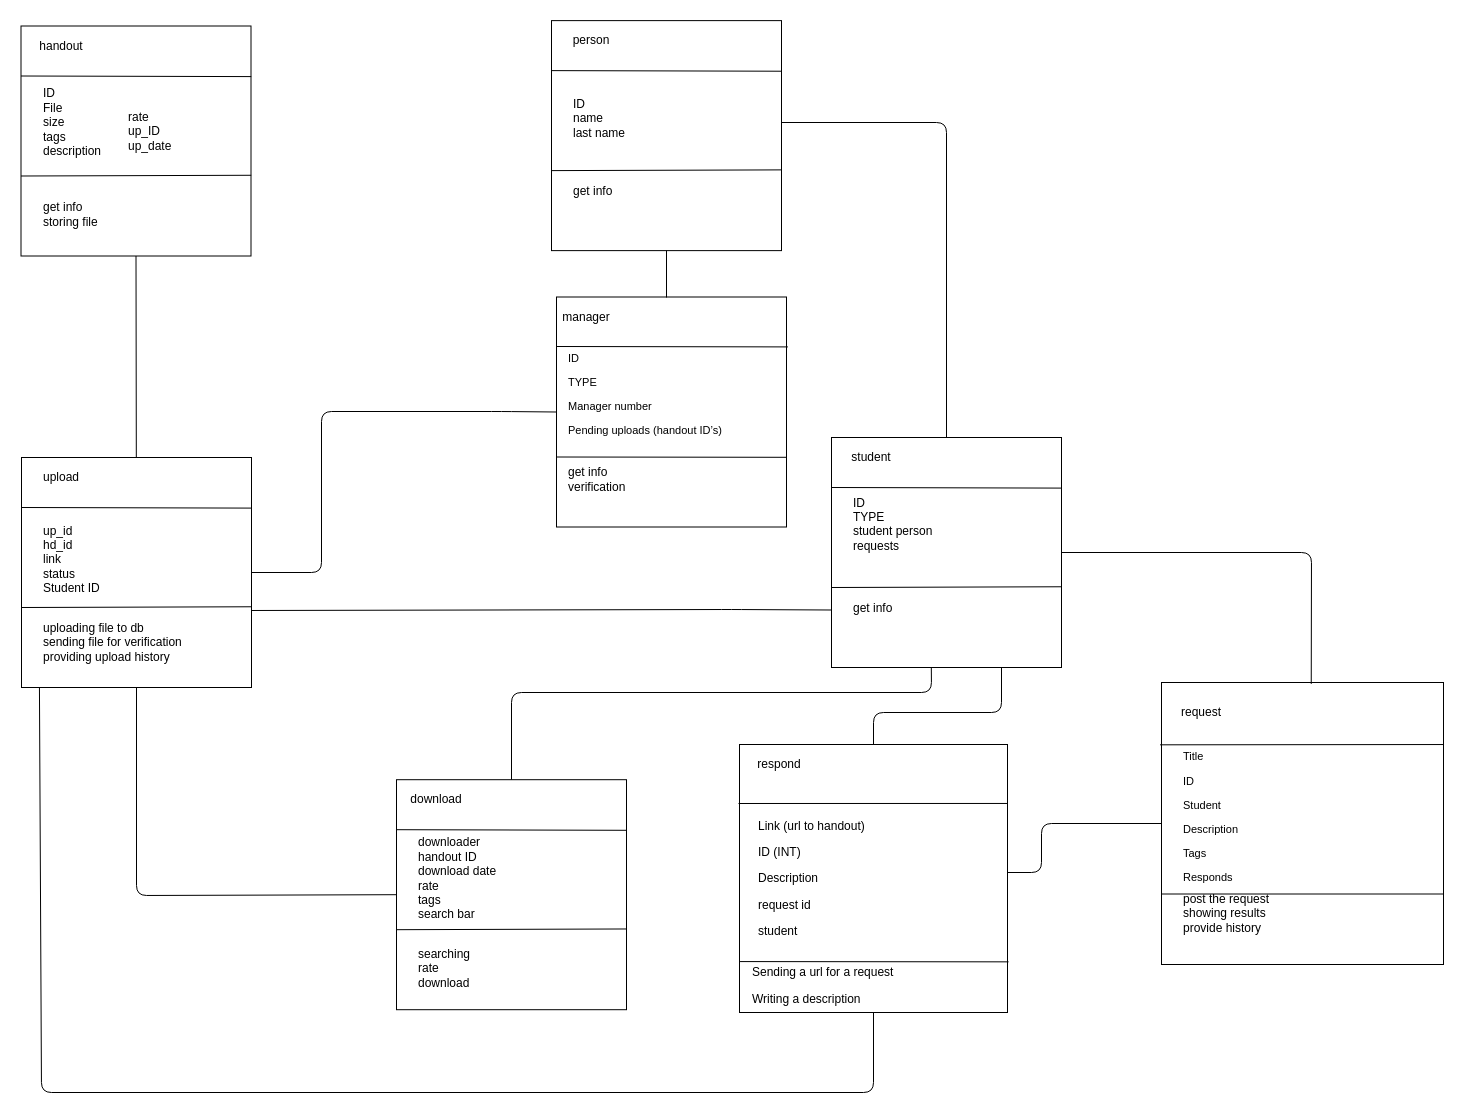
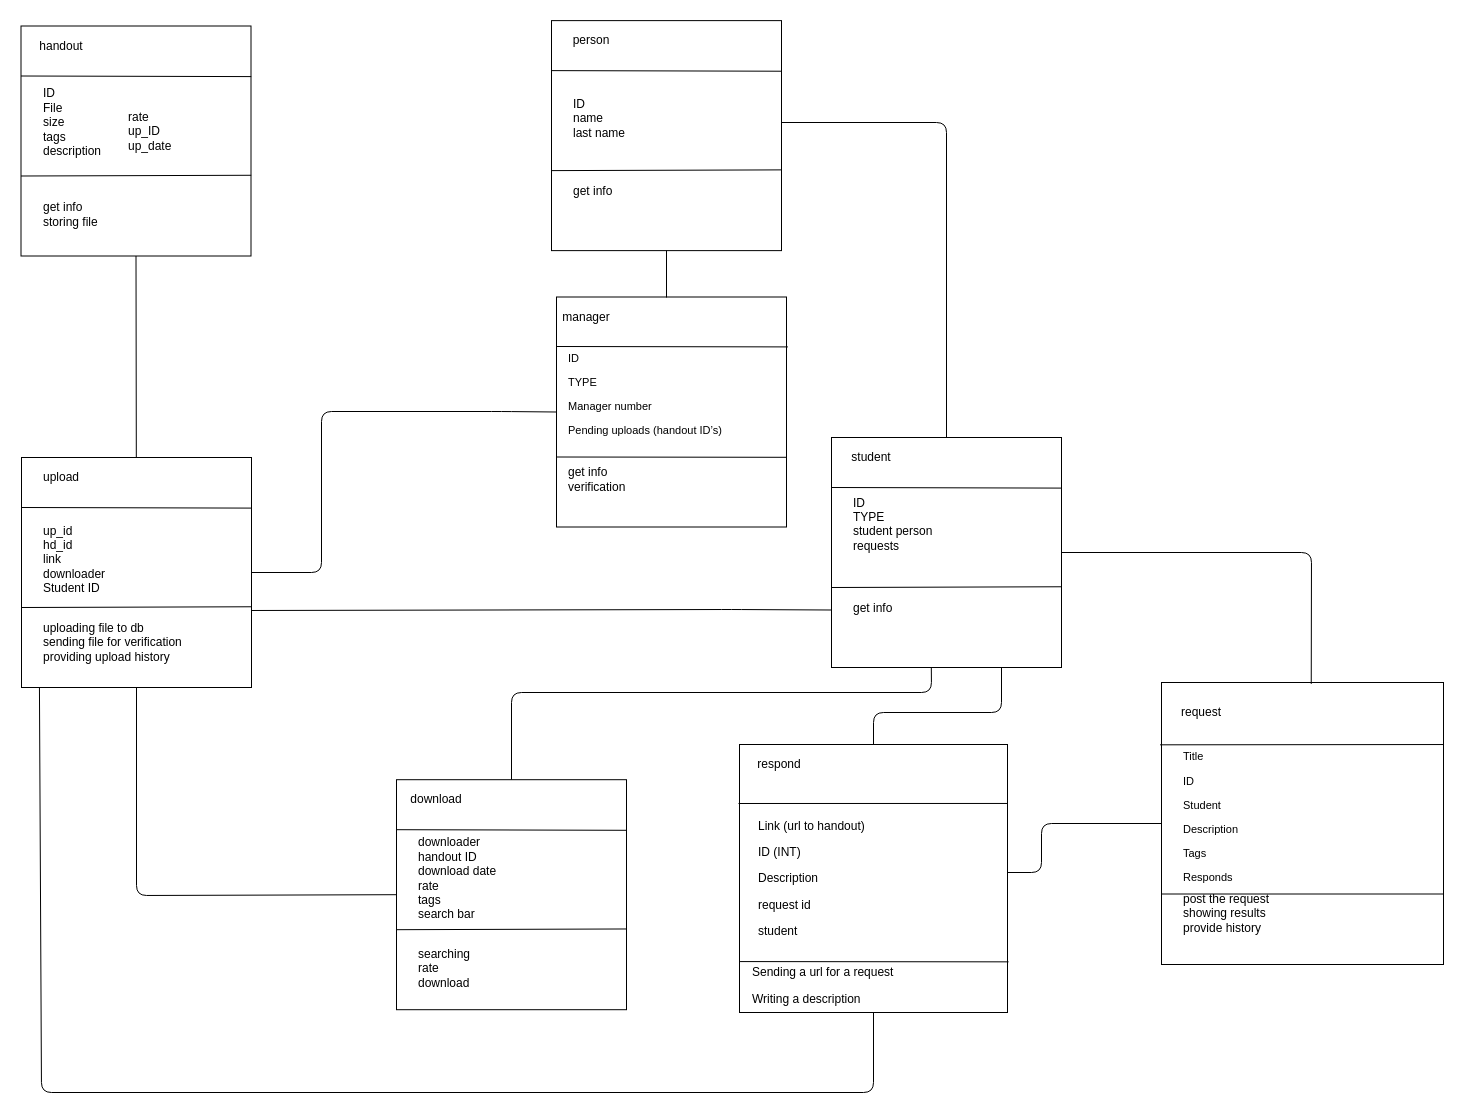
(76, 560) -> (76, 560)
